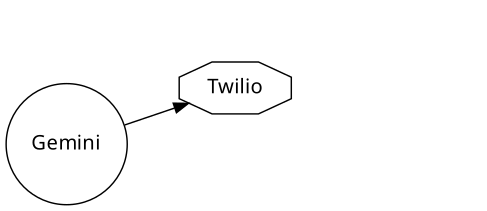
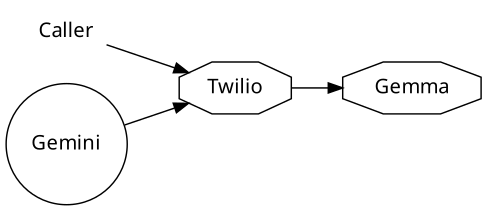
none -> (67, 32)
none -> (412, 88)
